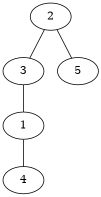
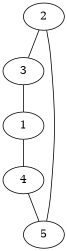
none -> (34, 207)
